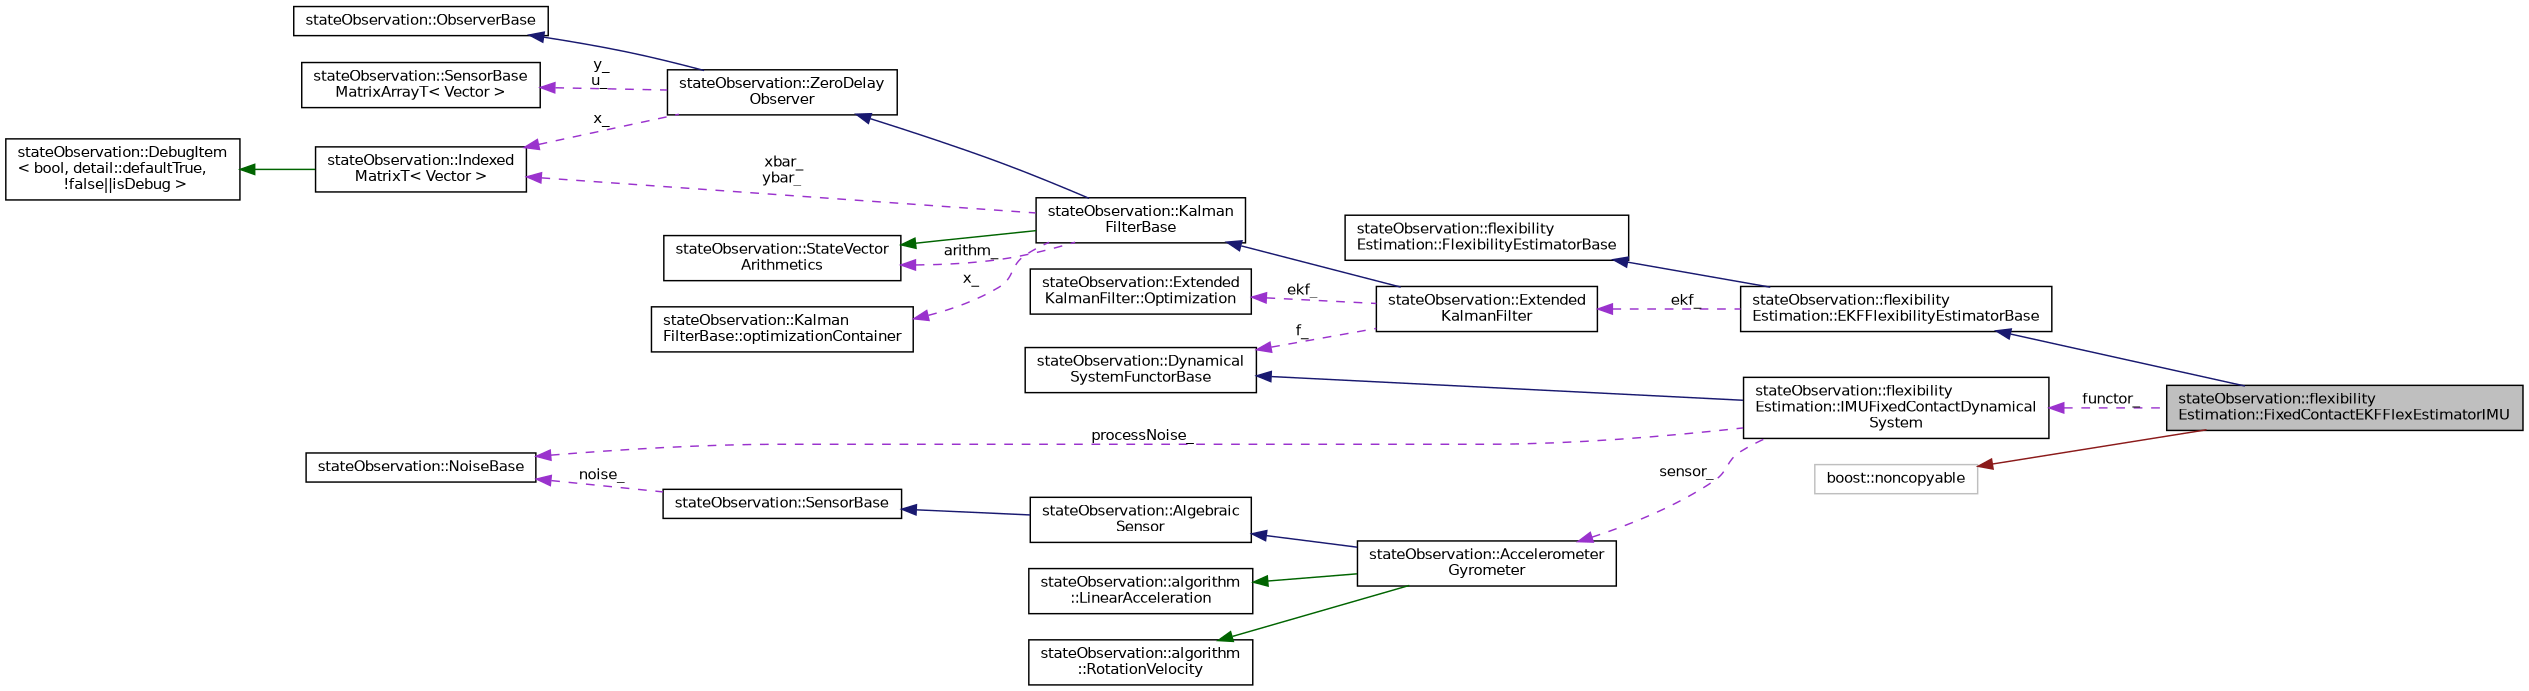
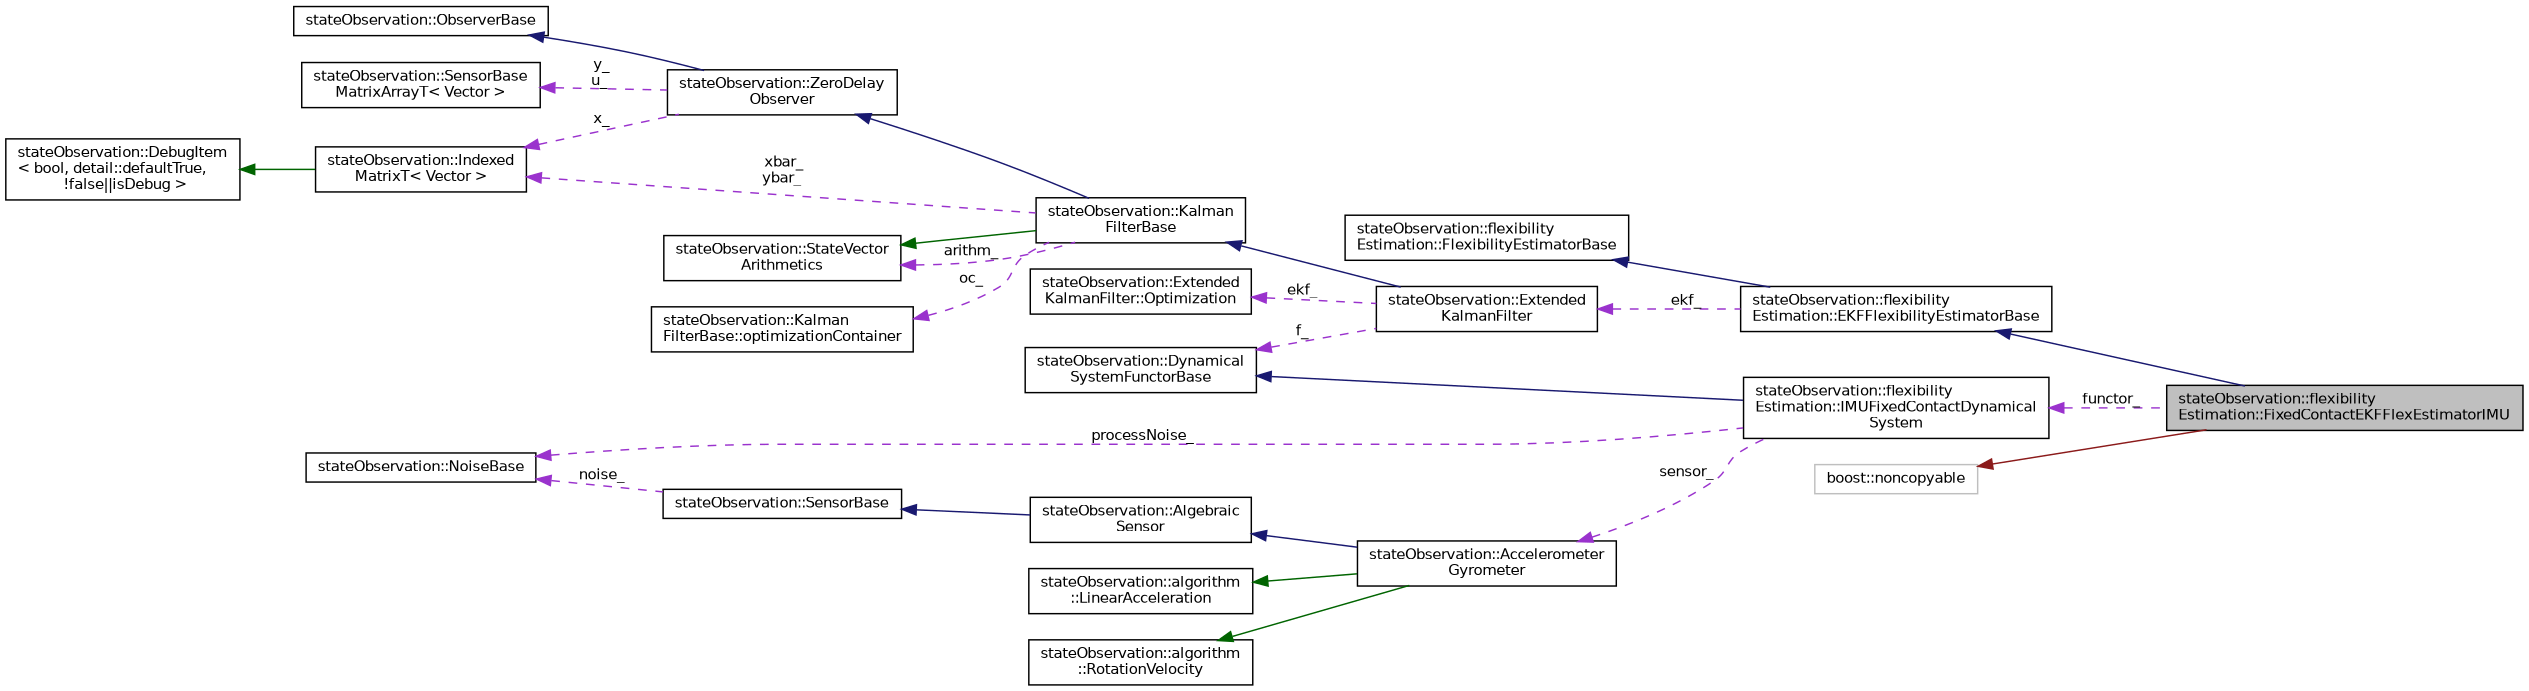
(969, 279) -> (969, 279)
